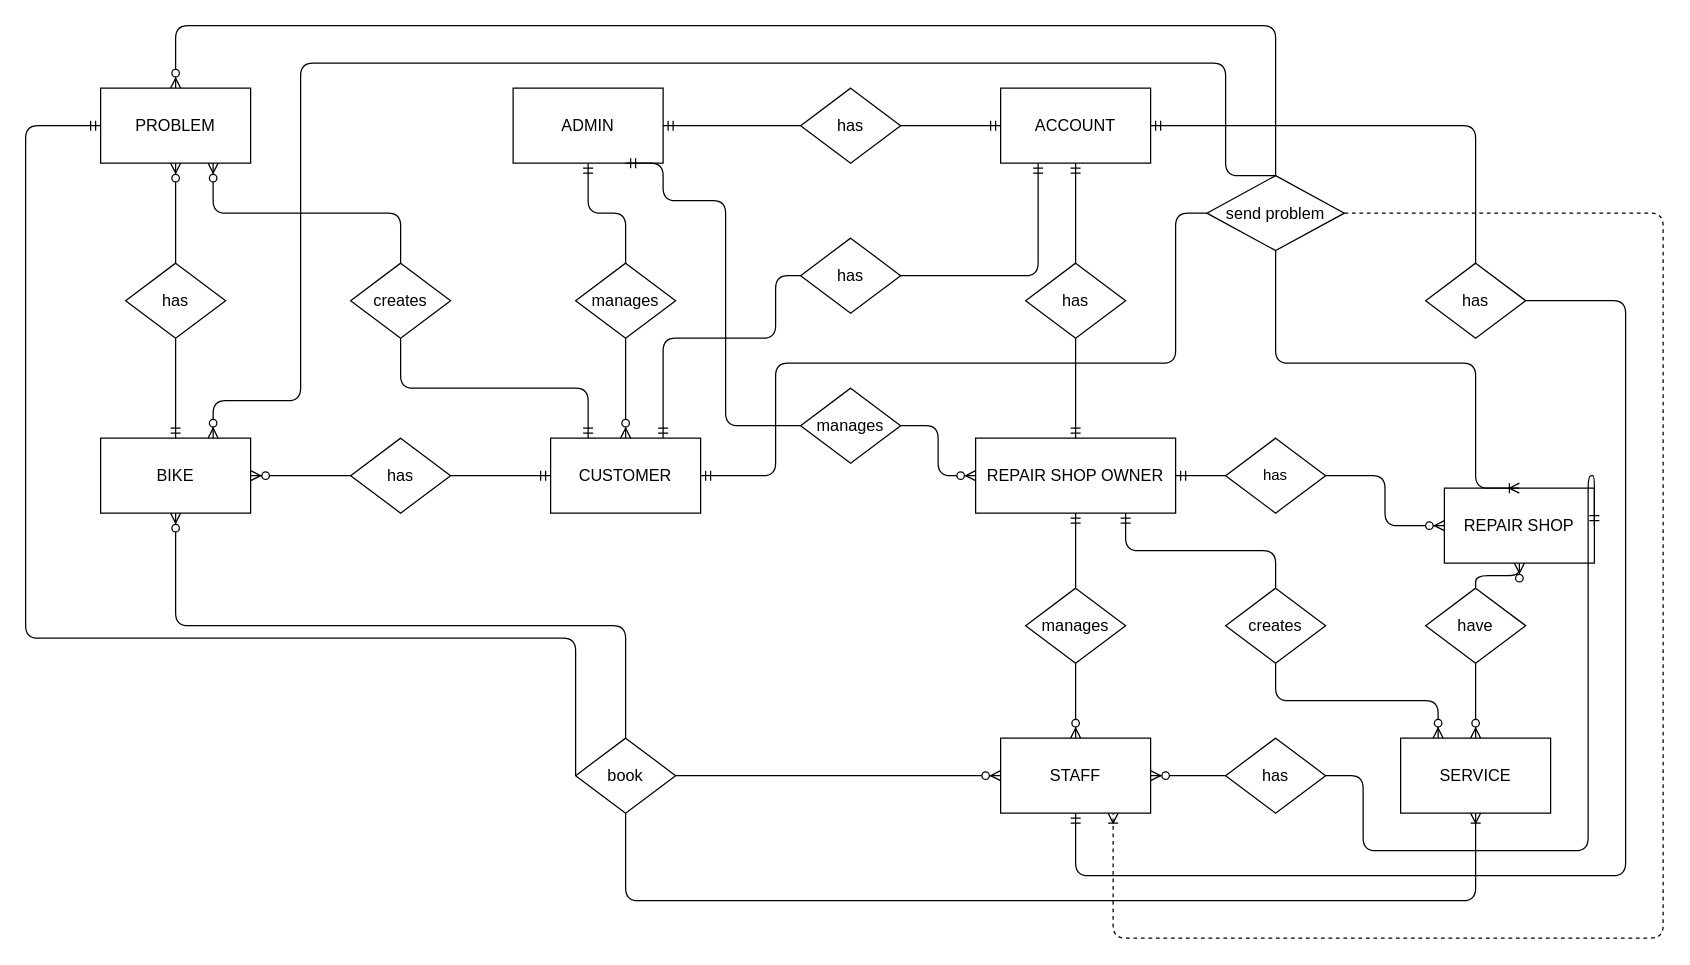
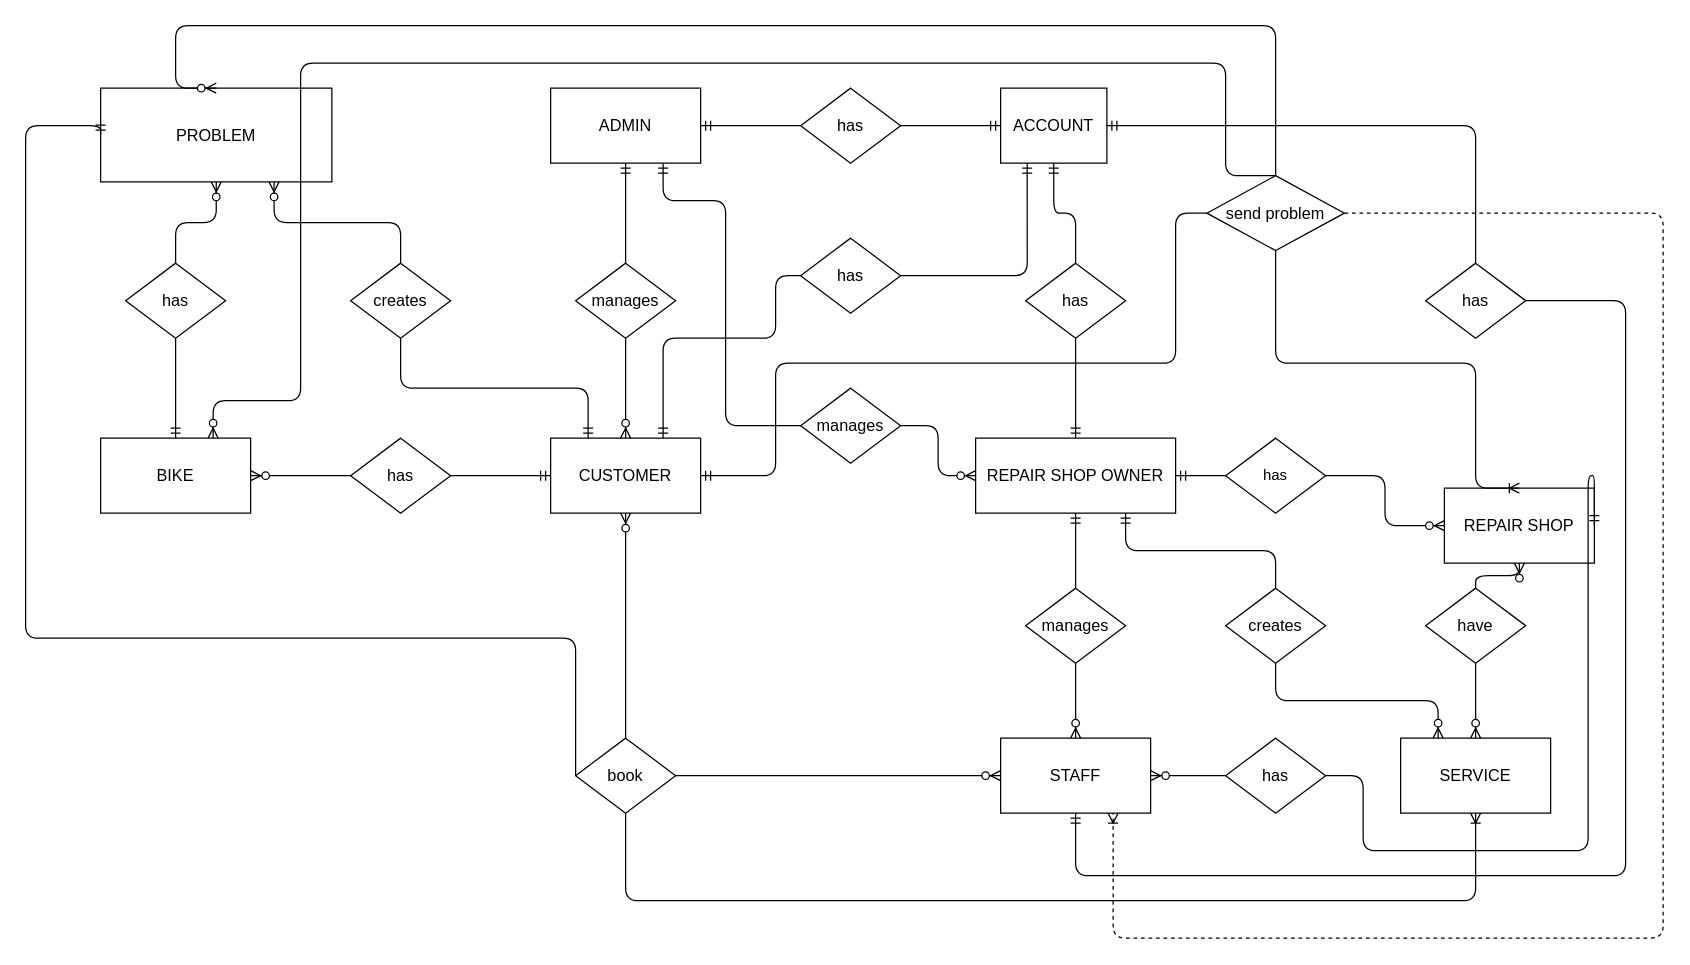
(176, 126) -> (216, 135)
(588, 126) -> (626, 126)
(1076, 126) -> (1054, 126)
(349, 626) -> (626, 574)
